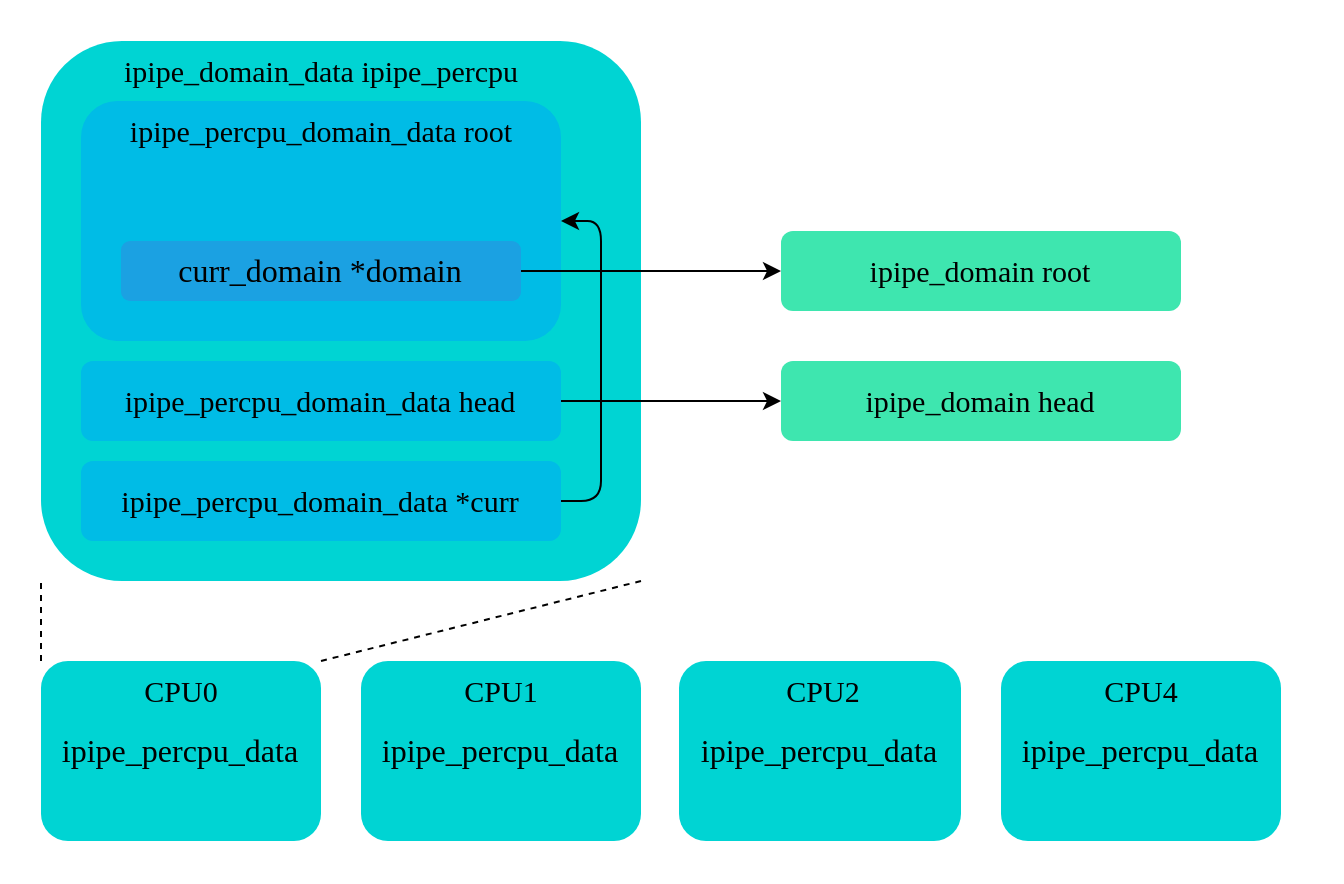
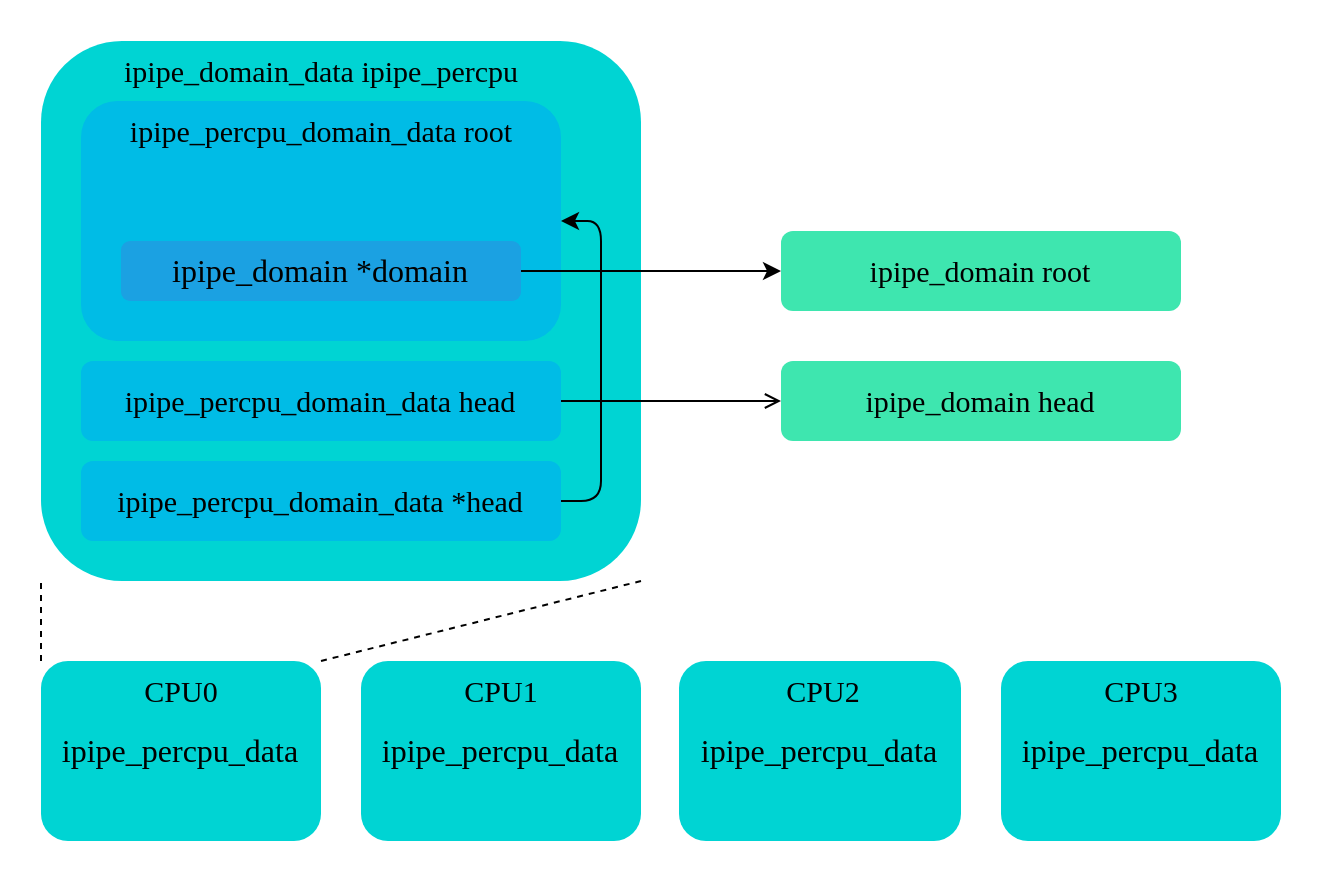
(321, 271) -> (321, 271)
(766, 401) -> (769, 401)
(321, 501) -> (321, 501)
(1142, 691) -> (1142, 691)
